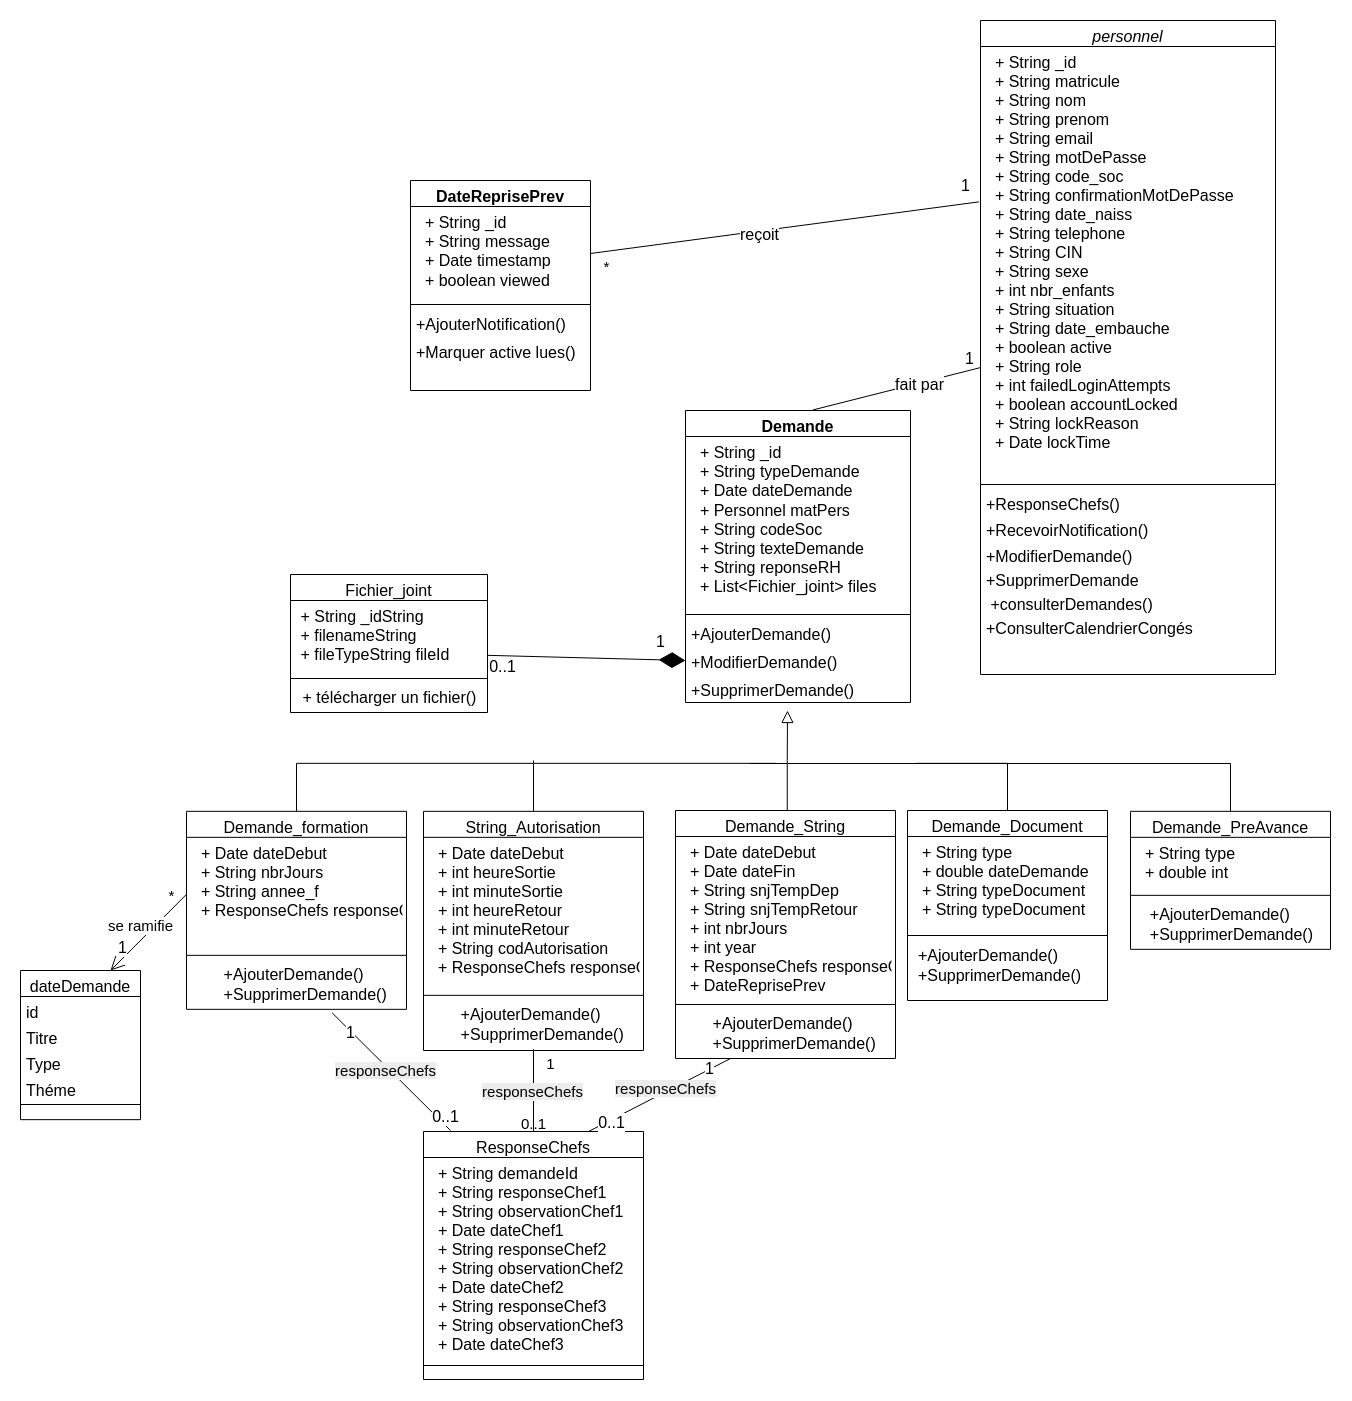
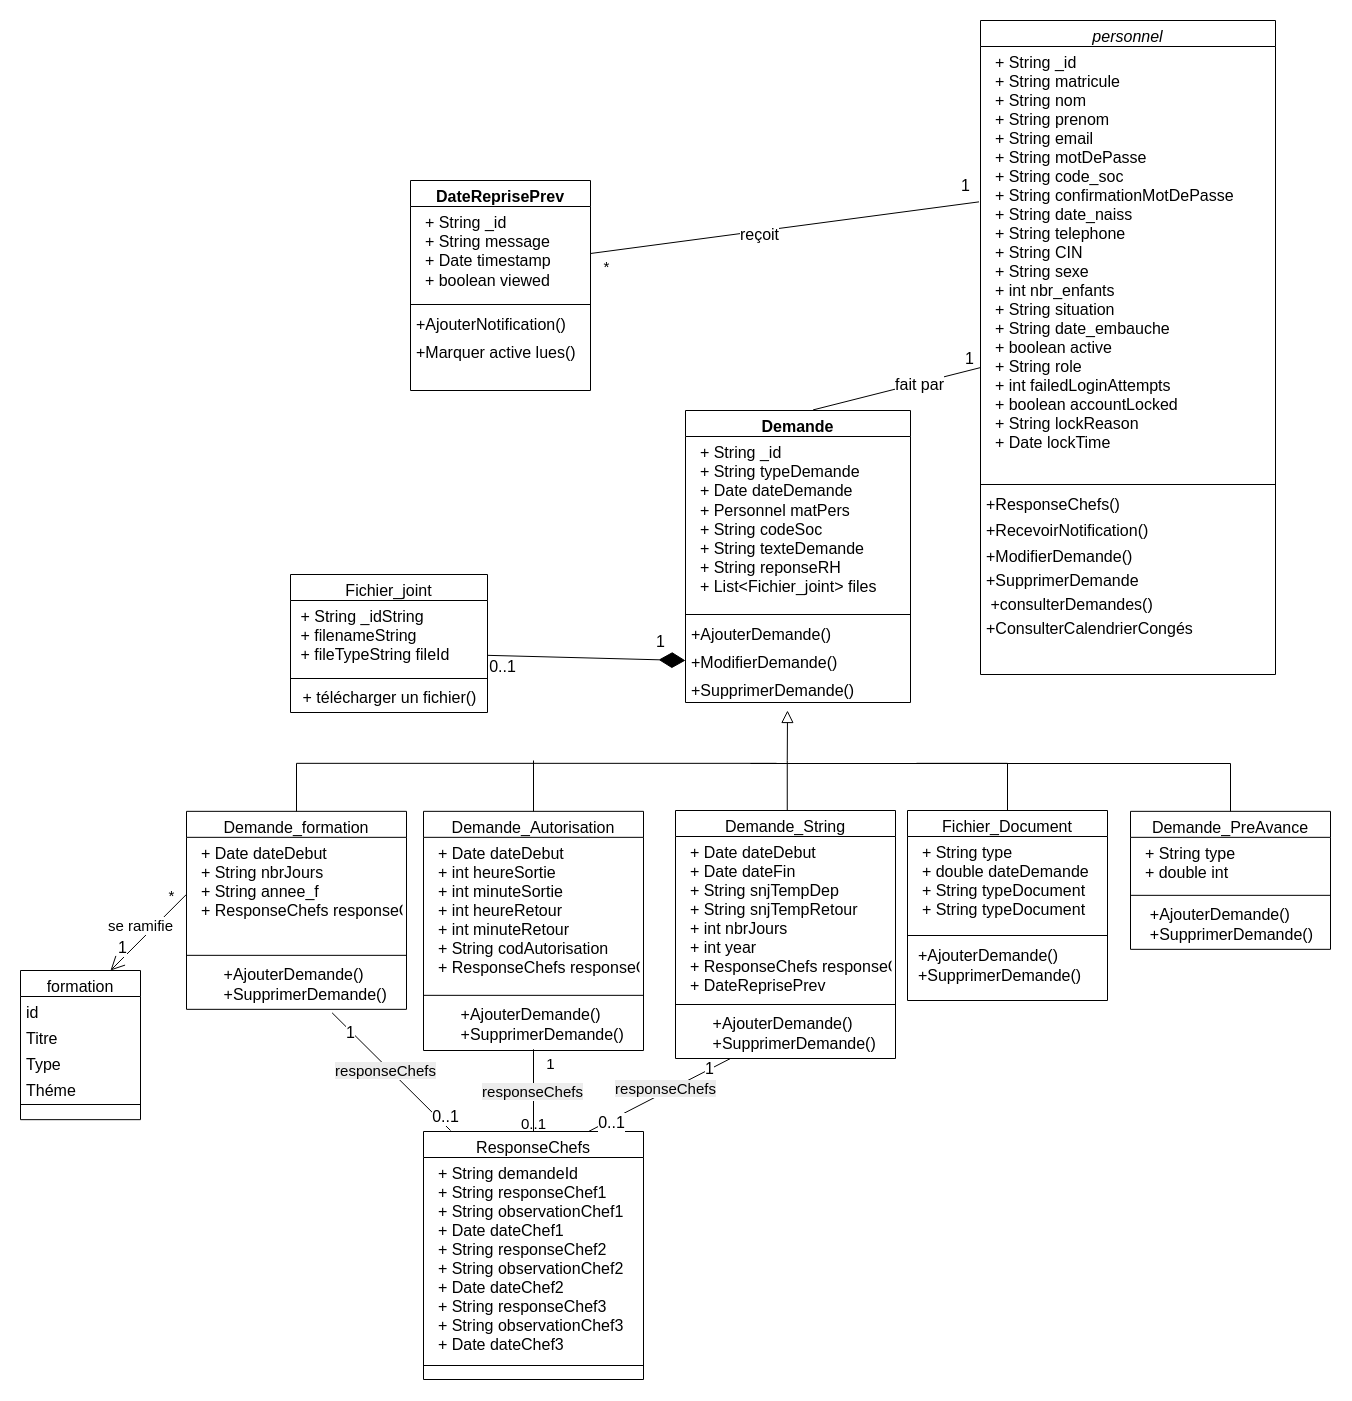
(533, 827) -> (533, 827)
(1007, 827) -> (1007, 827)
(80, 987) -> (80, 987)
